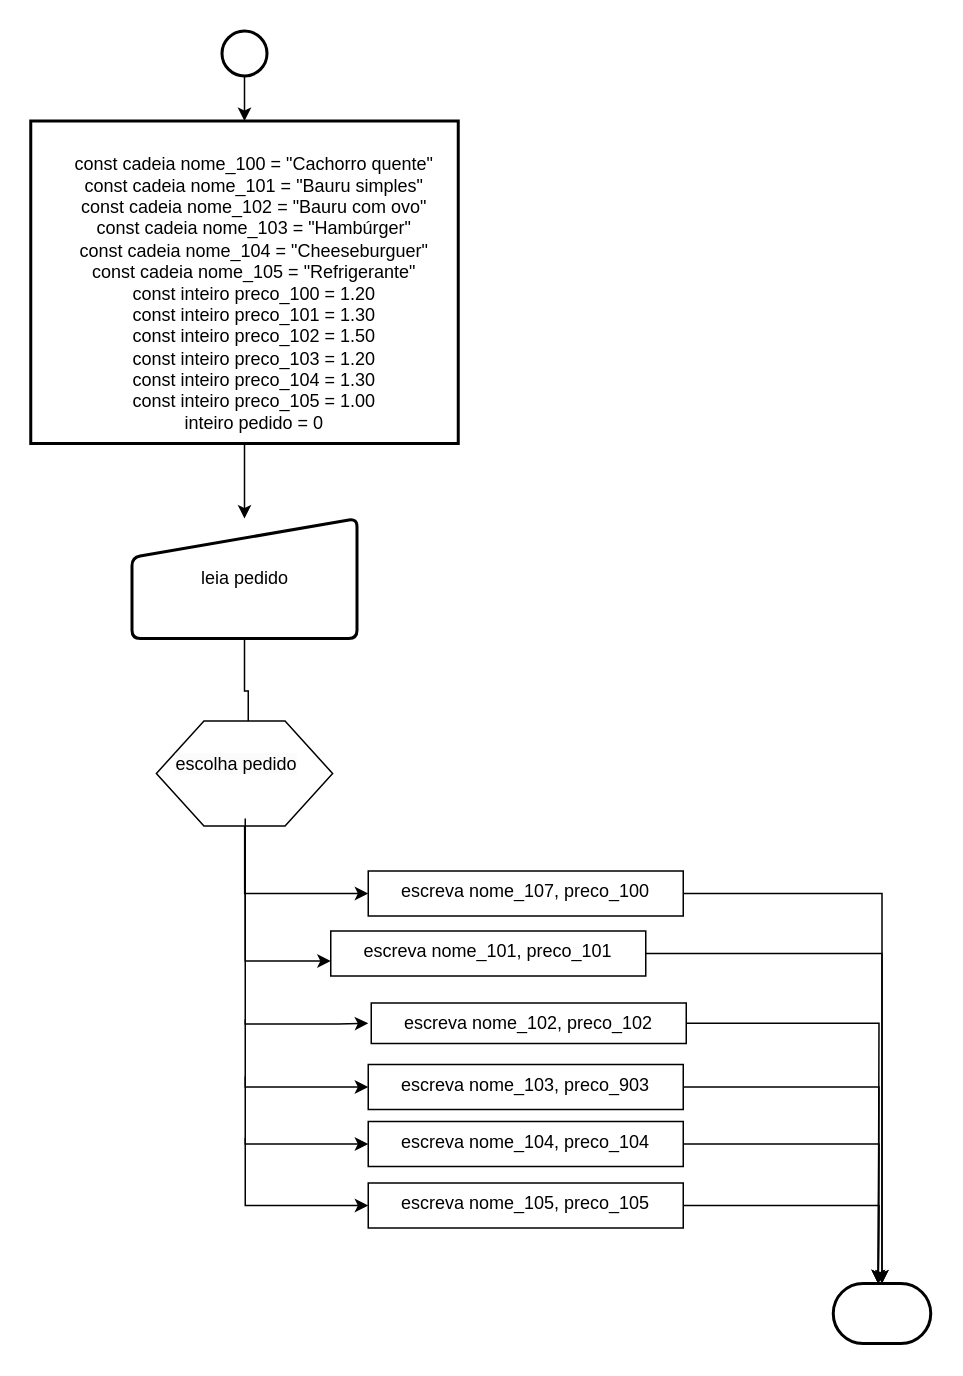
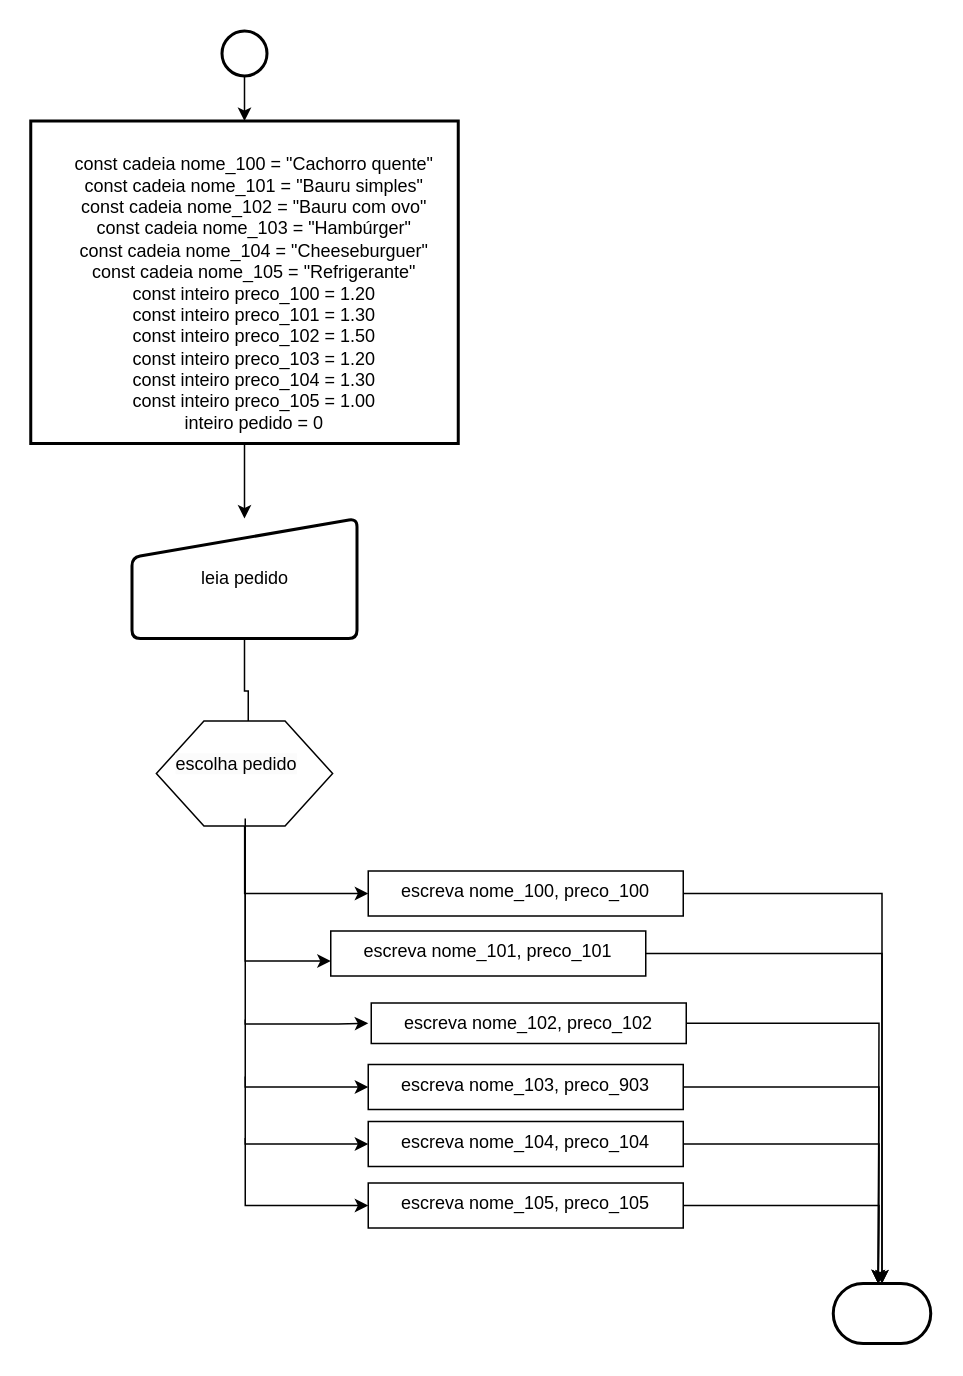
(526, 892) -> (526, 892)
